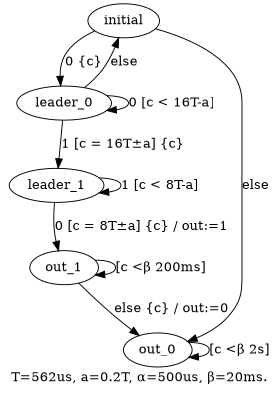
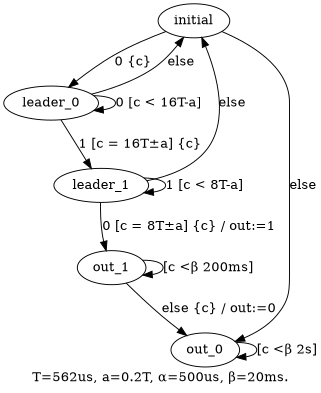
none -> (215, 132)
